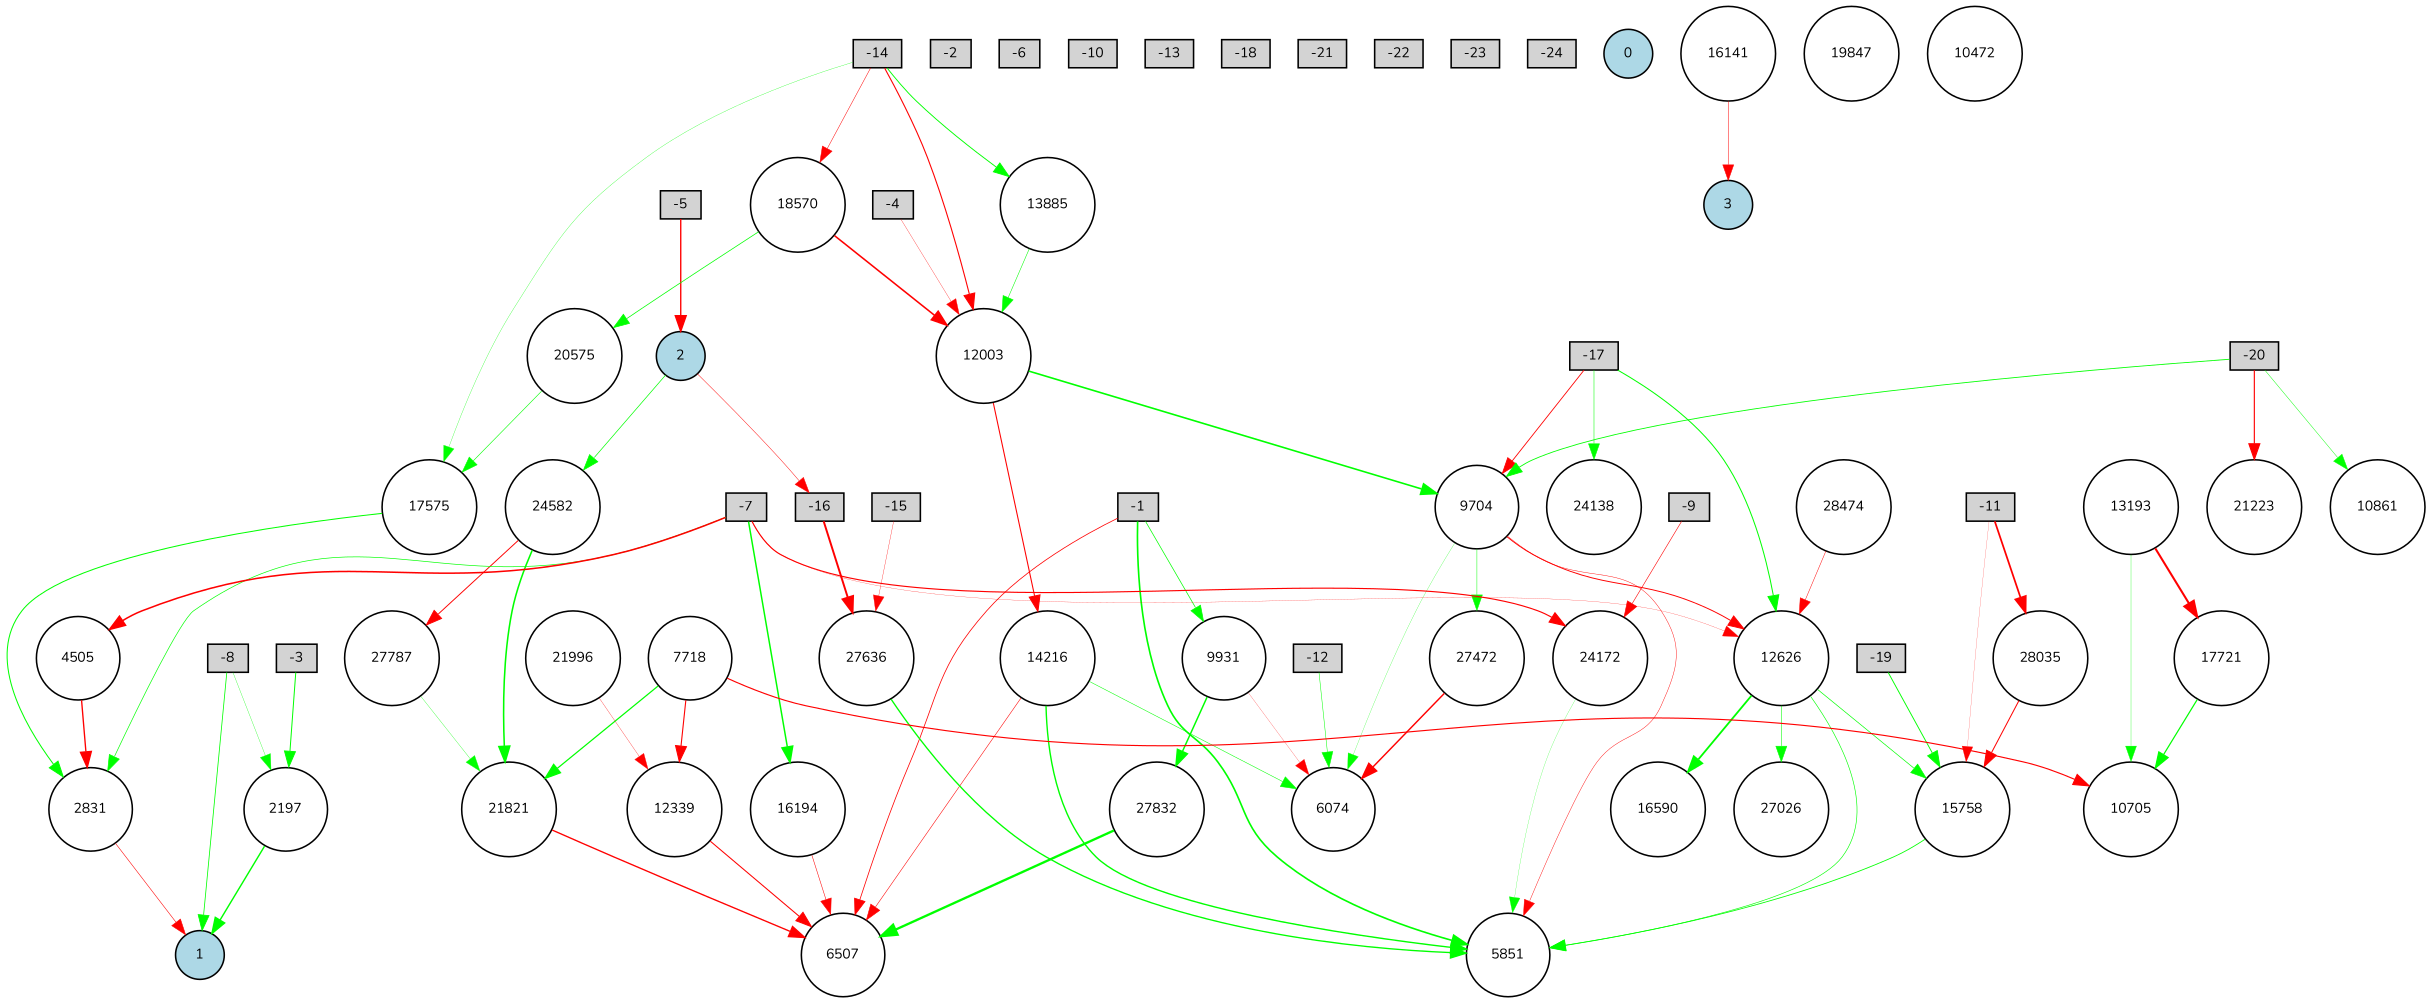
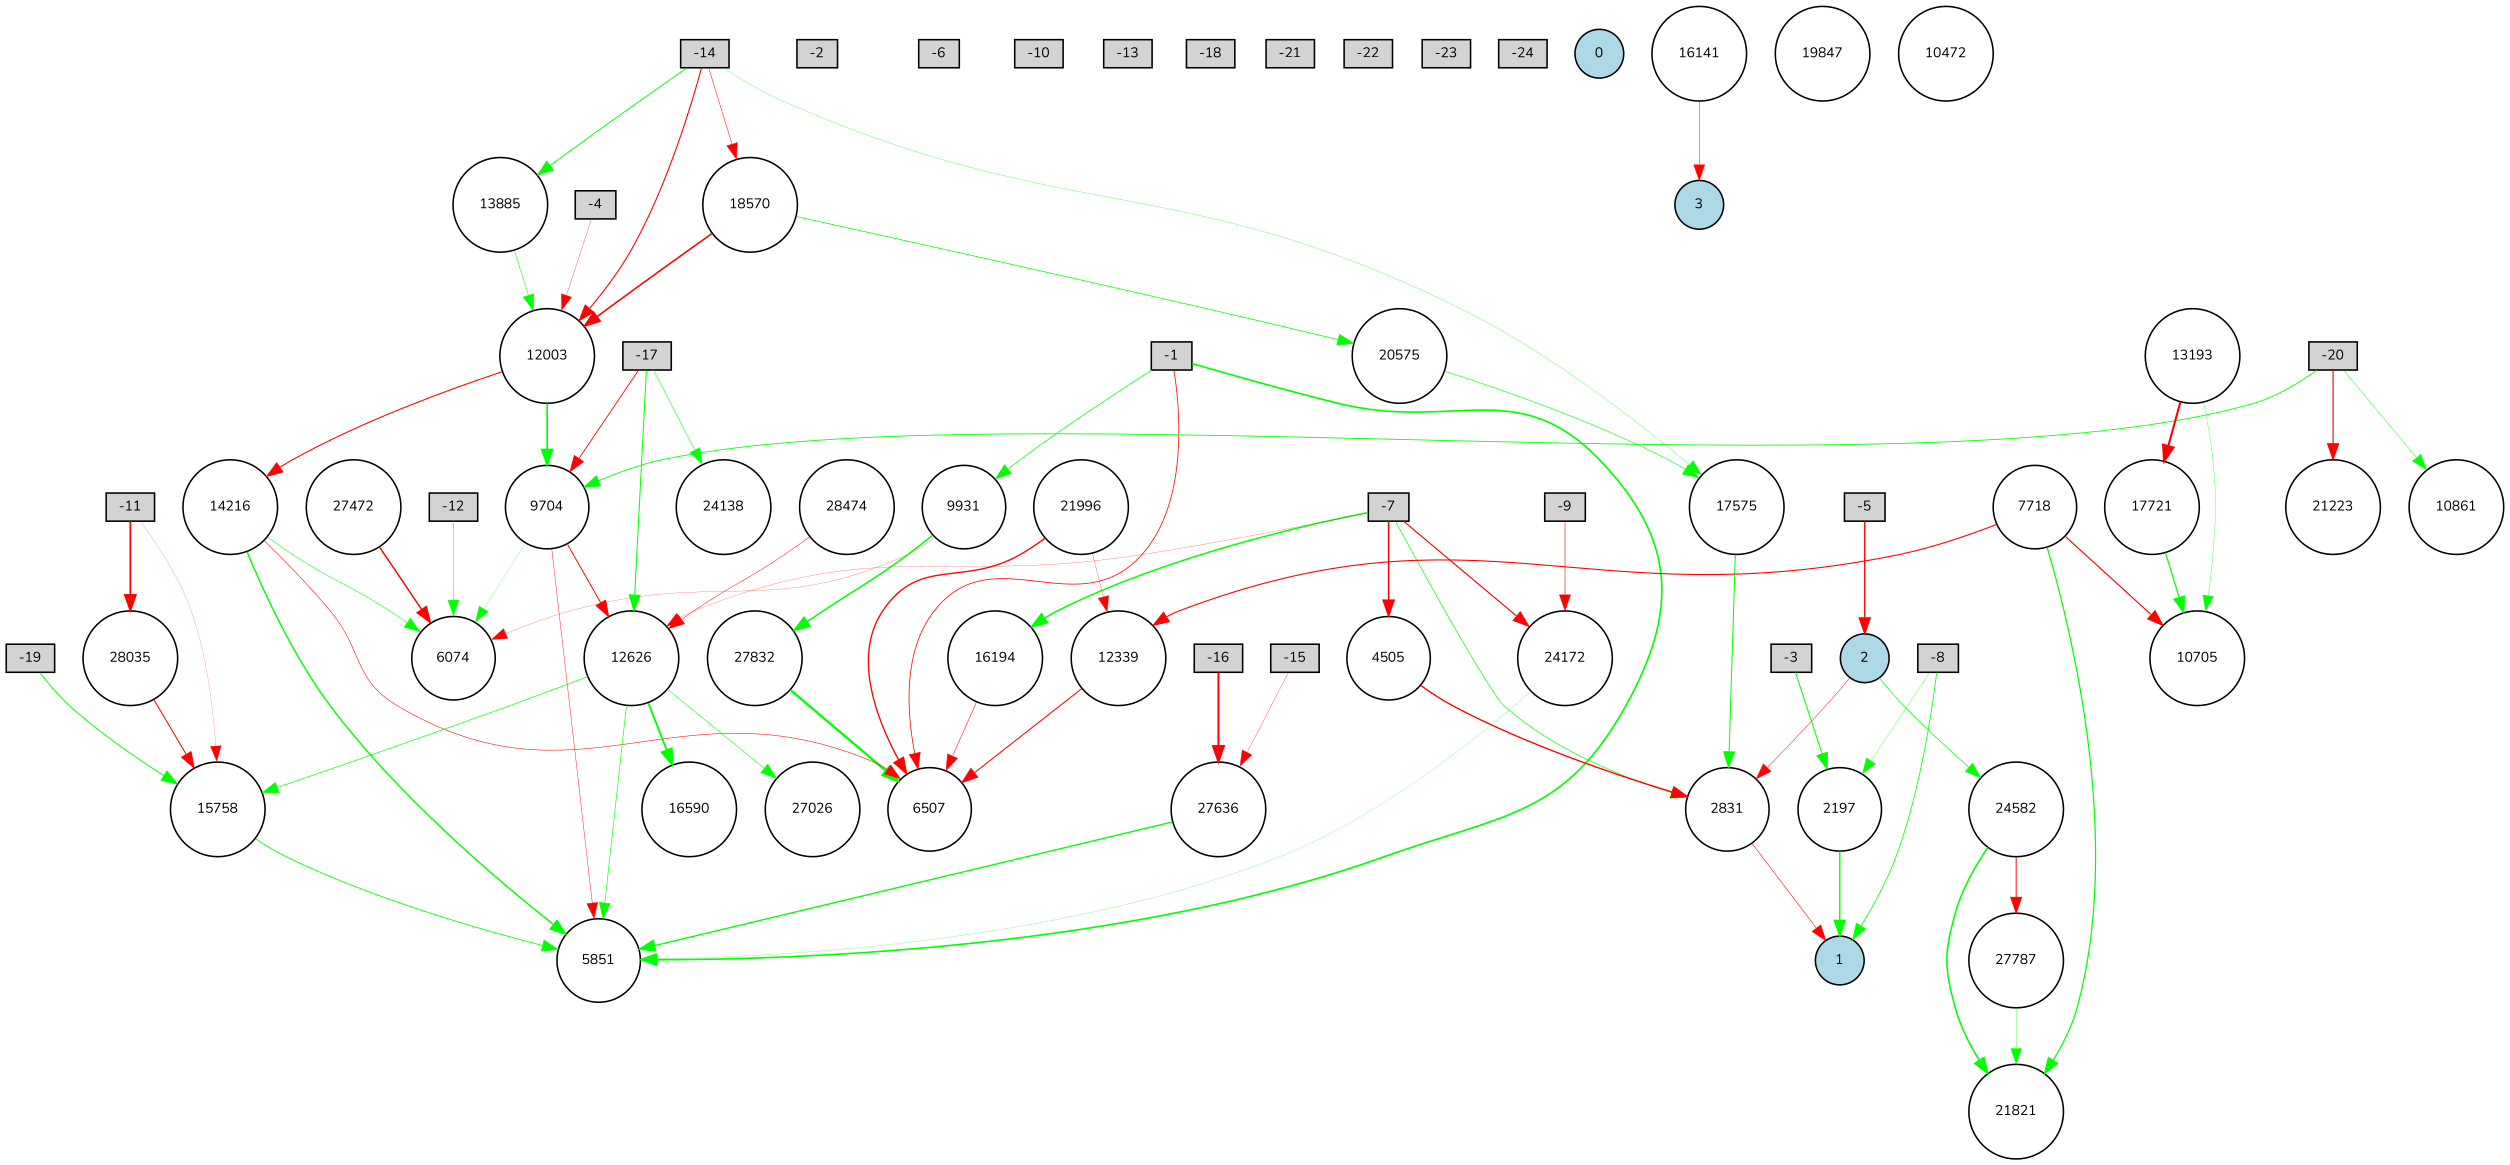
(749, 426) -> (1803, 730)
(1477, 572) -> none
(671, 881) -> (891, 601)
